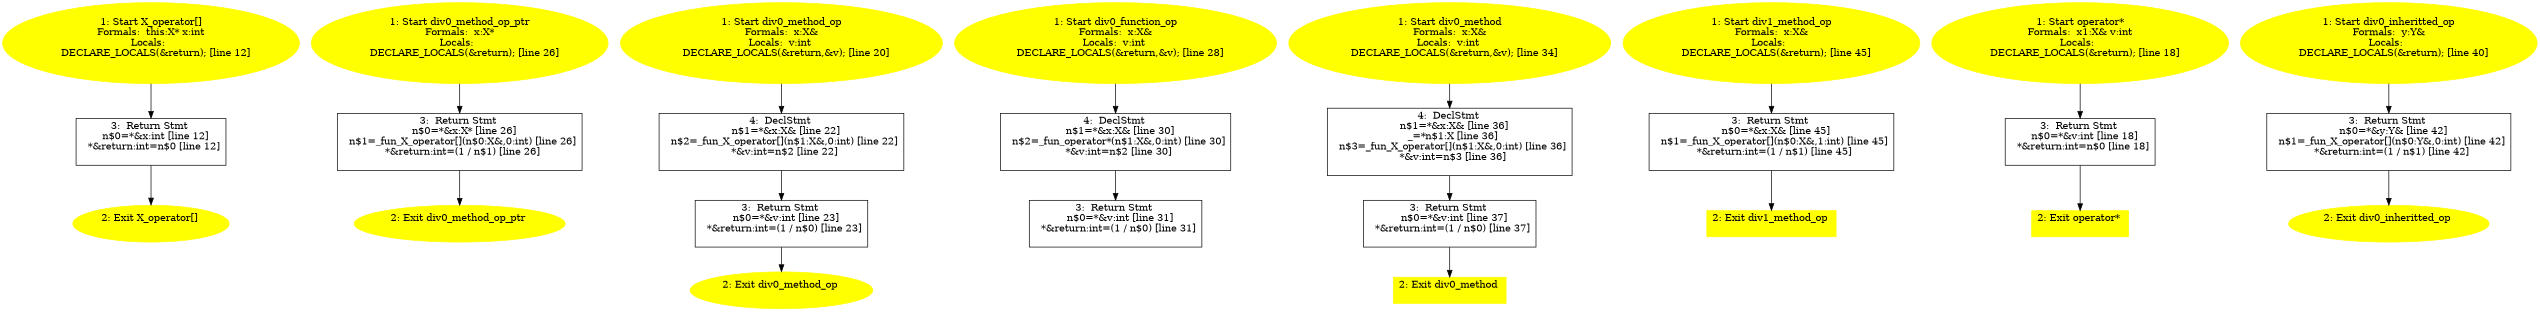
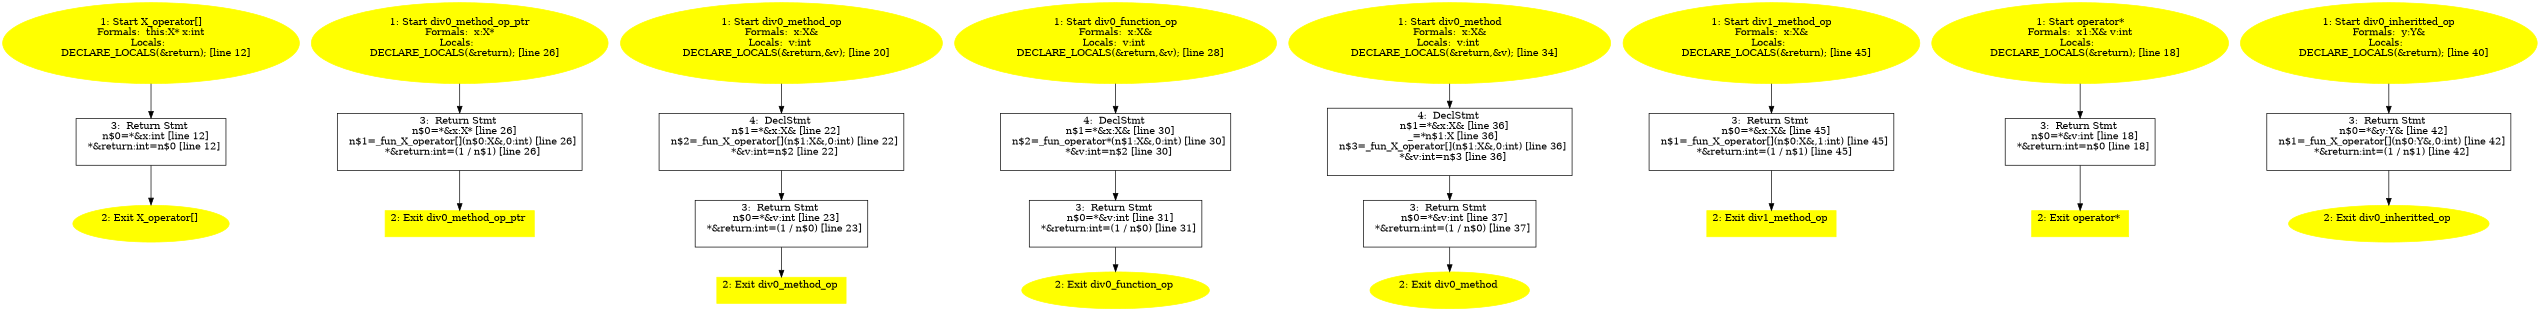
(460, 224) -> (460, 224)
(781, 290) -> (781, 290)
none -> (1116, 290)
(1450, 290) -> (1450, 290)
